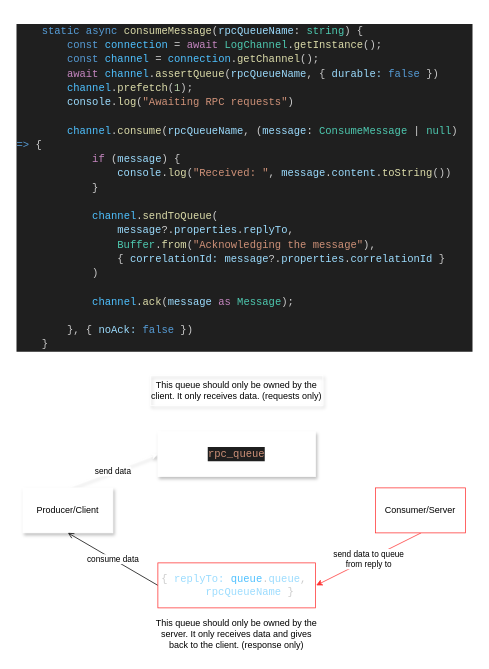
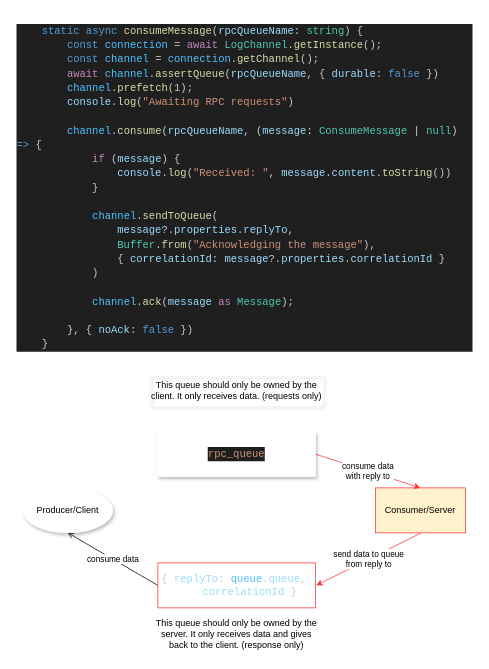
none -> (365, 470)
(113, 471) -> none
(68, 510) -> (68, 510)
(420, 510) -> (420, 510)
(237, 585) -> (237, 585)
